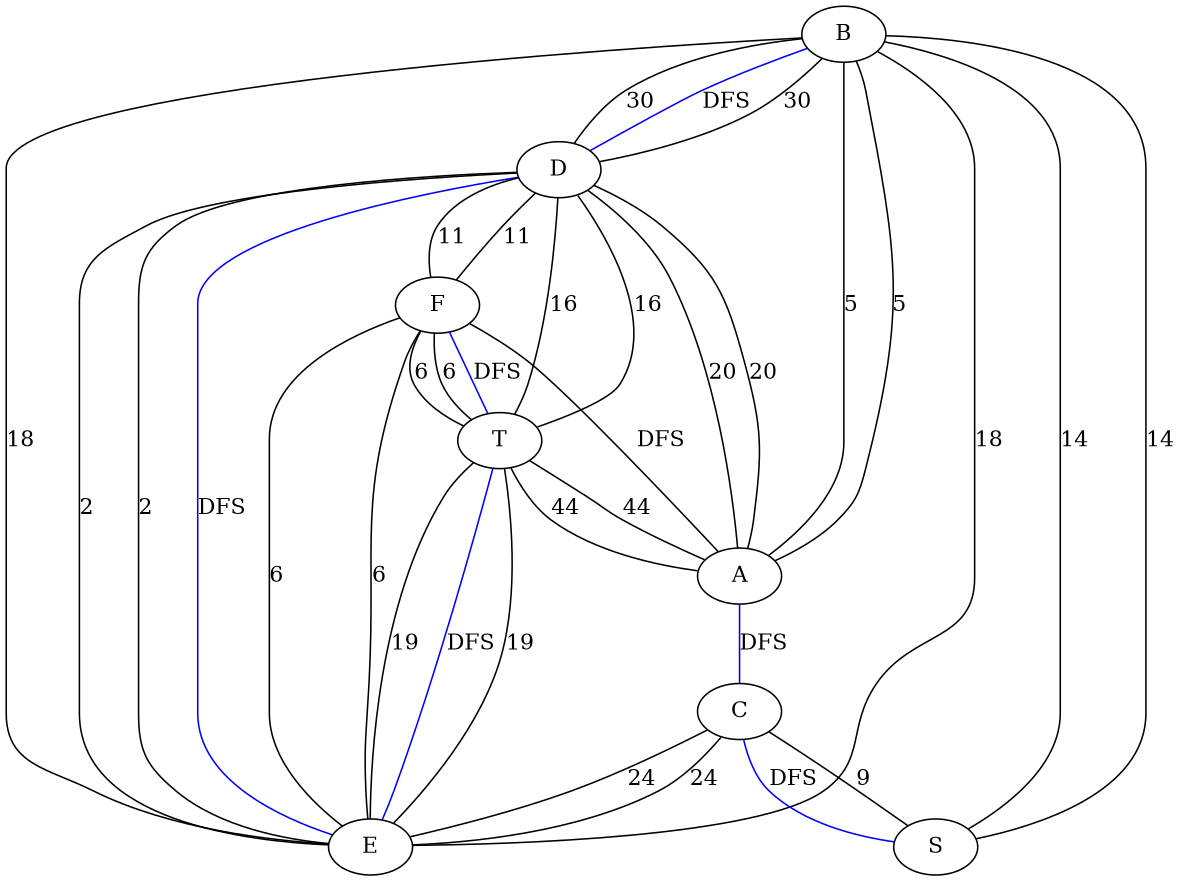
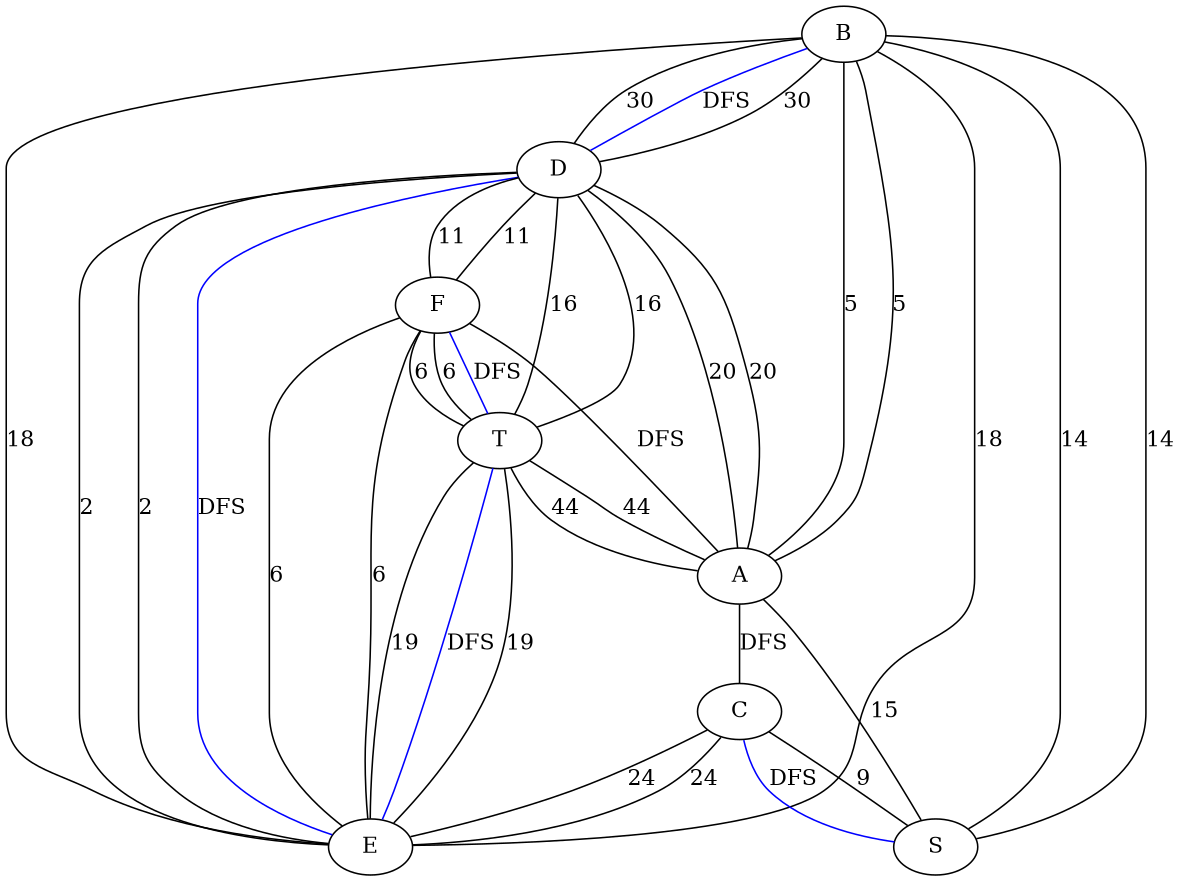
(740, 644) -> (740, 644)
none -> (848, 705)
